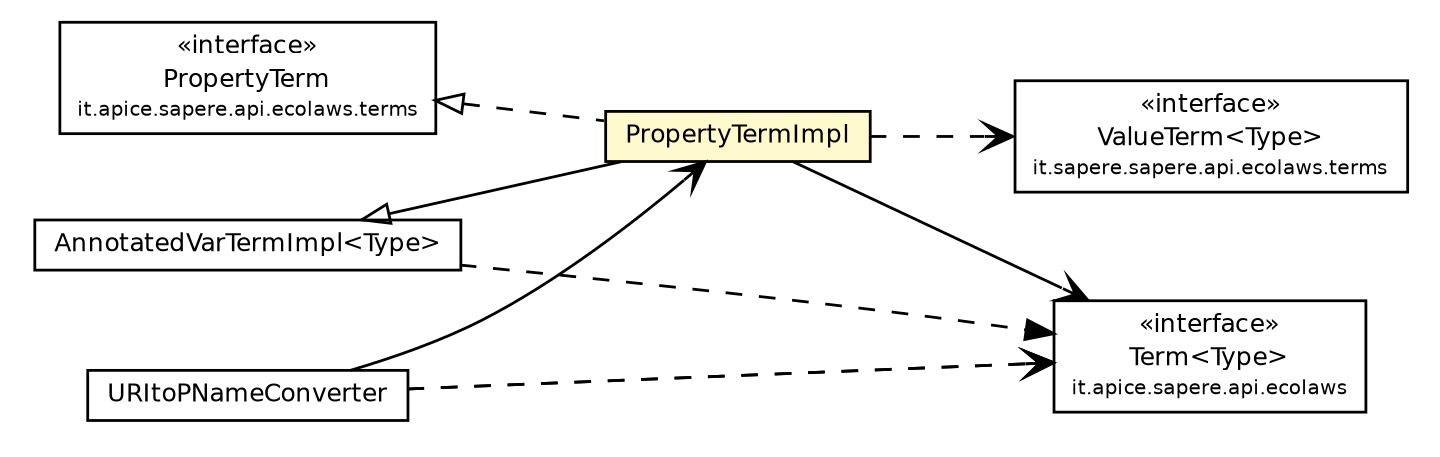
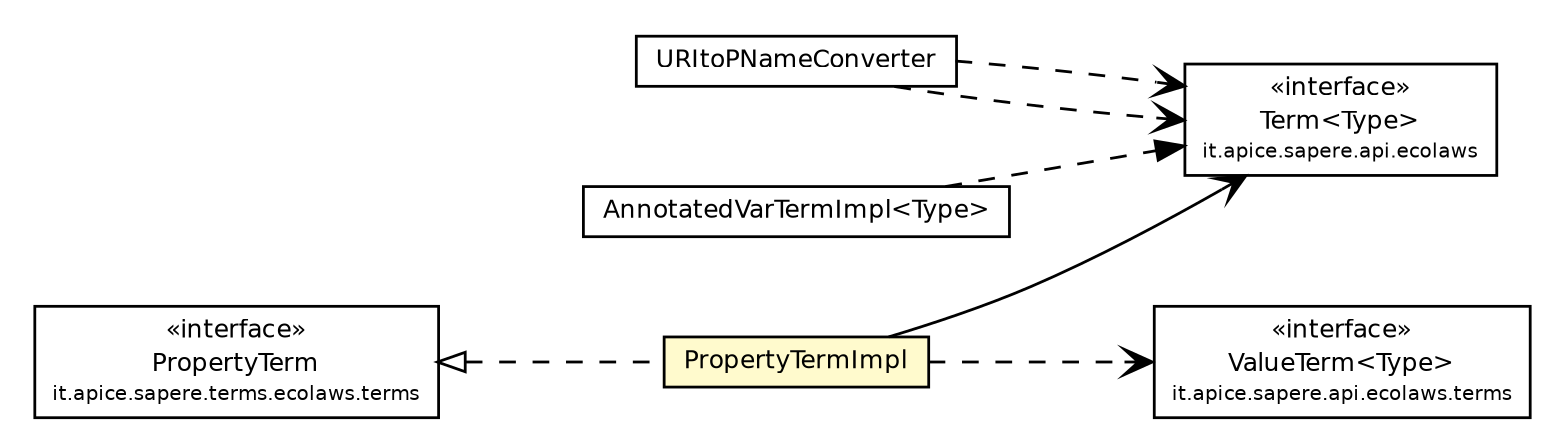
(248, 110) -> (237, 394)
(1211, 168) -> (1342, 394)
(505, 188) -> none
(528, 294) -> none
